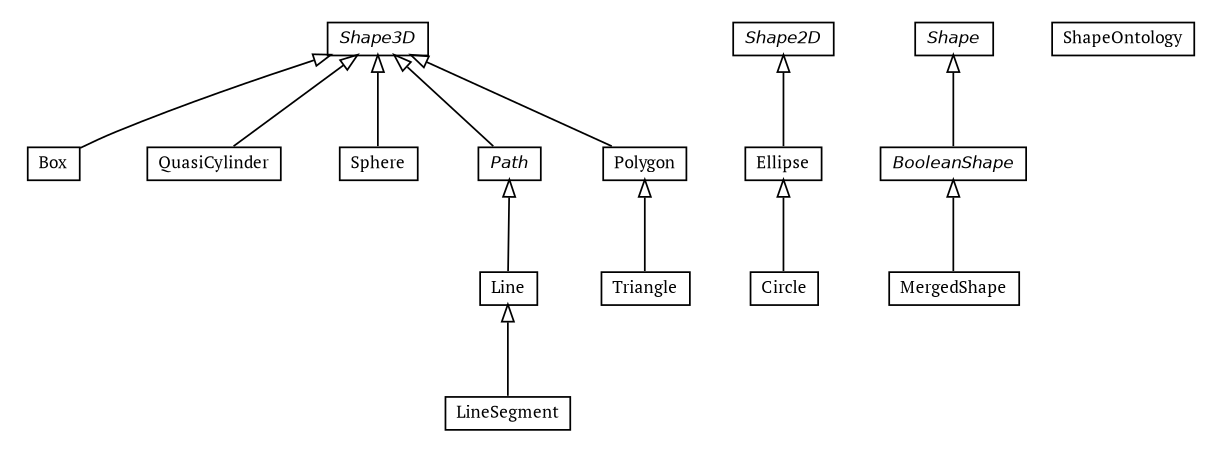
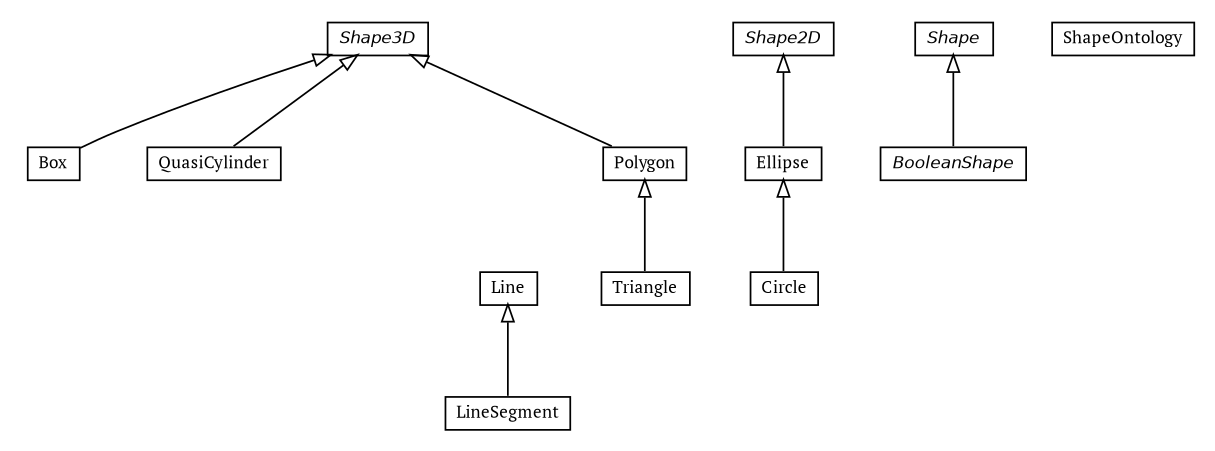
(378, 163) -> none
(510, 163) -> none
(953, 288) -> none
